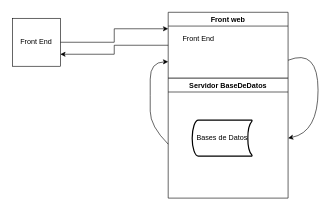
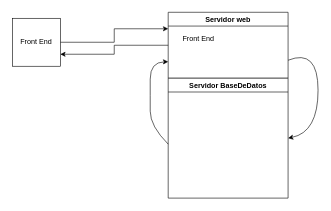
(228, 20) -> (228, 20)
(222, 138) -> none
